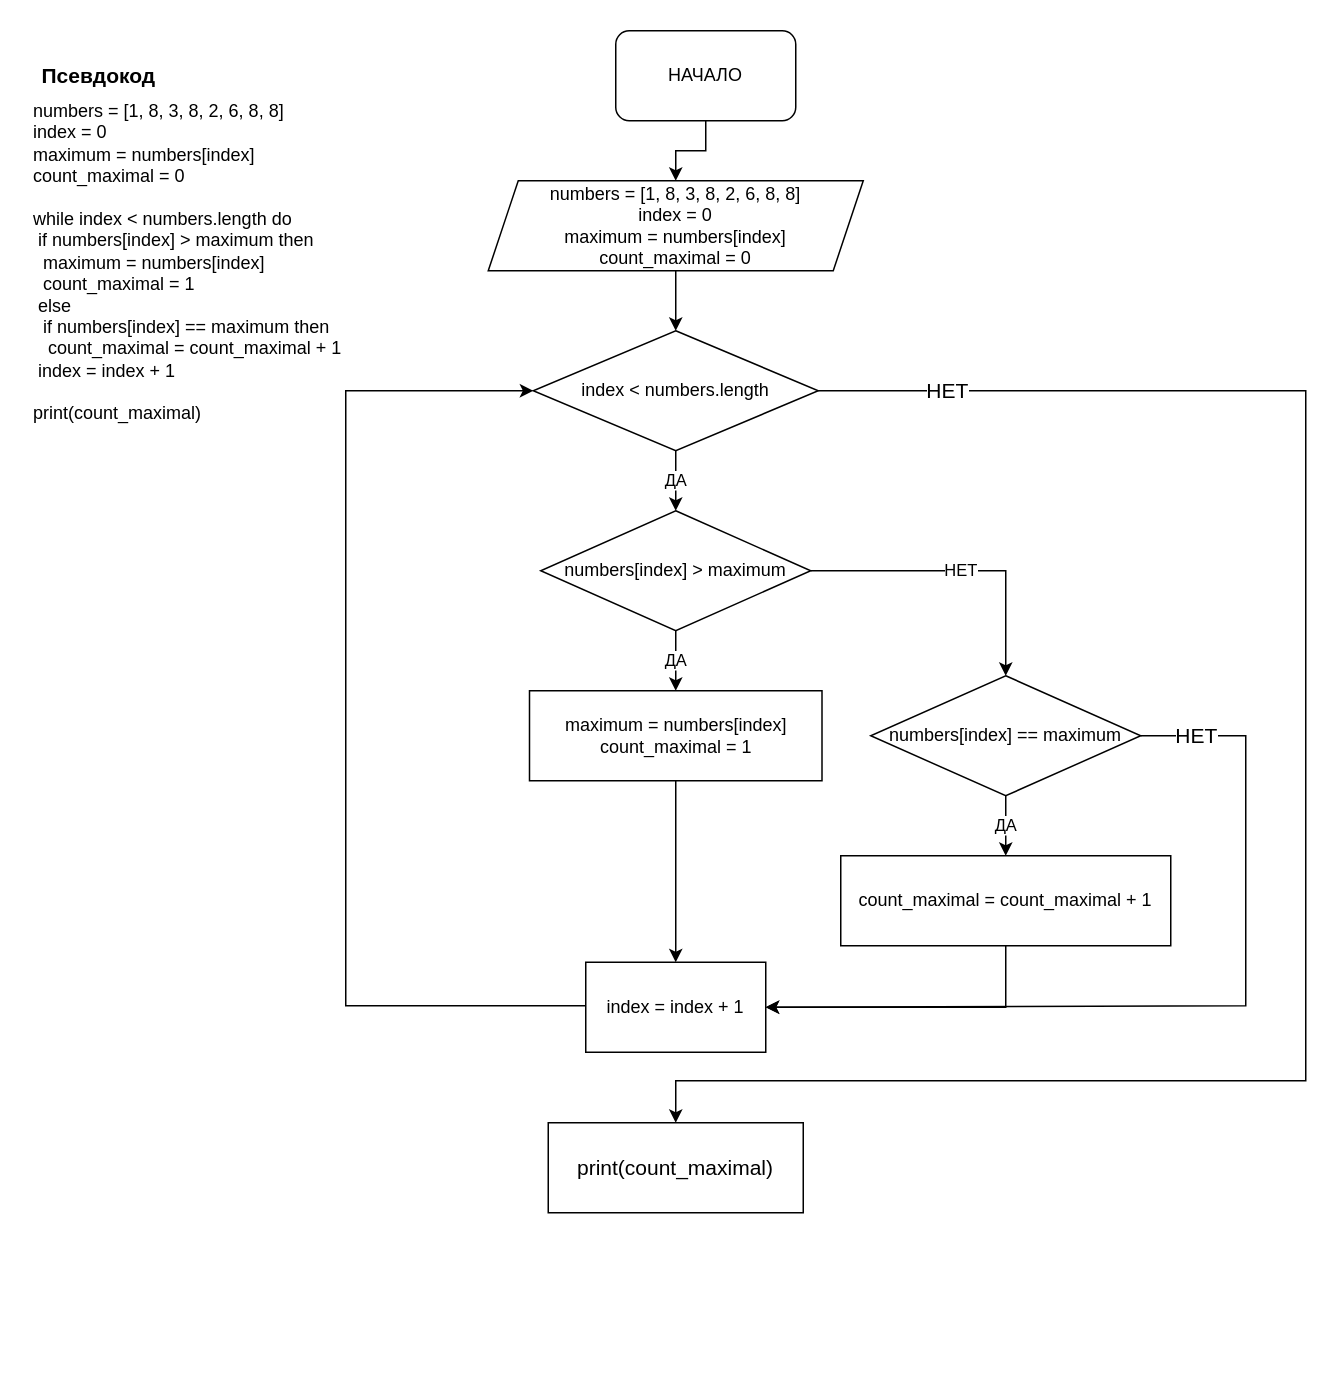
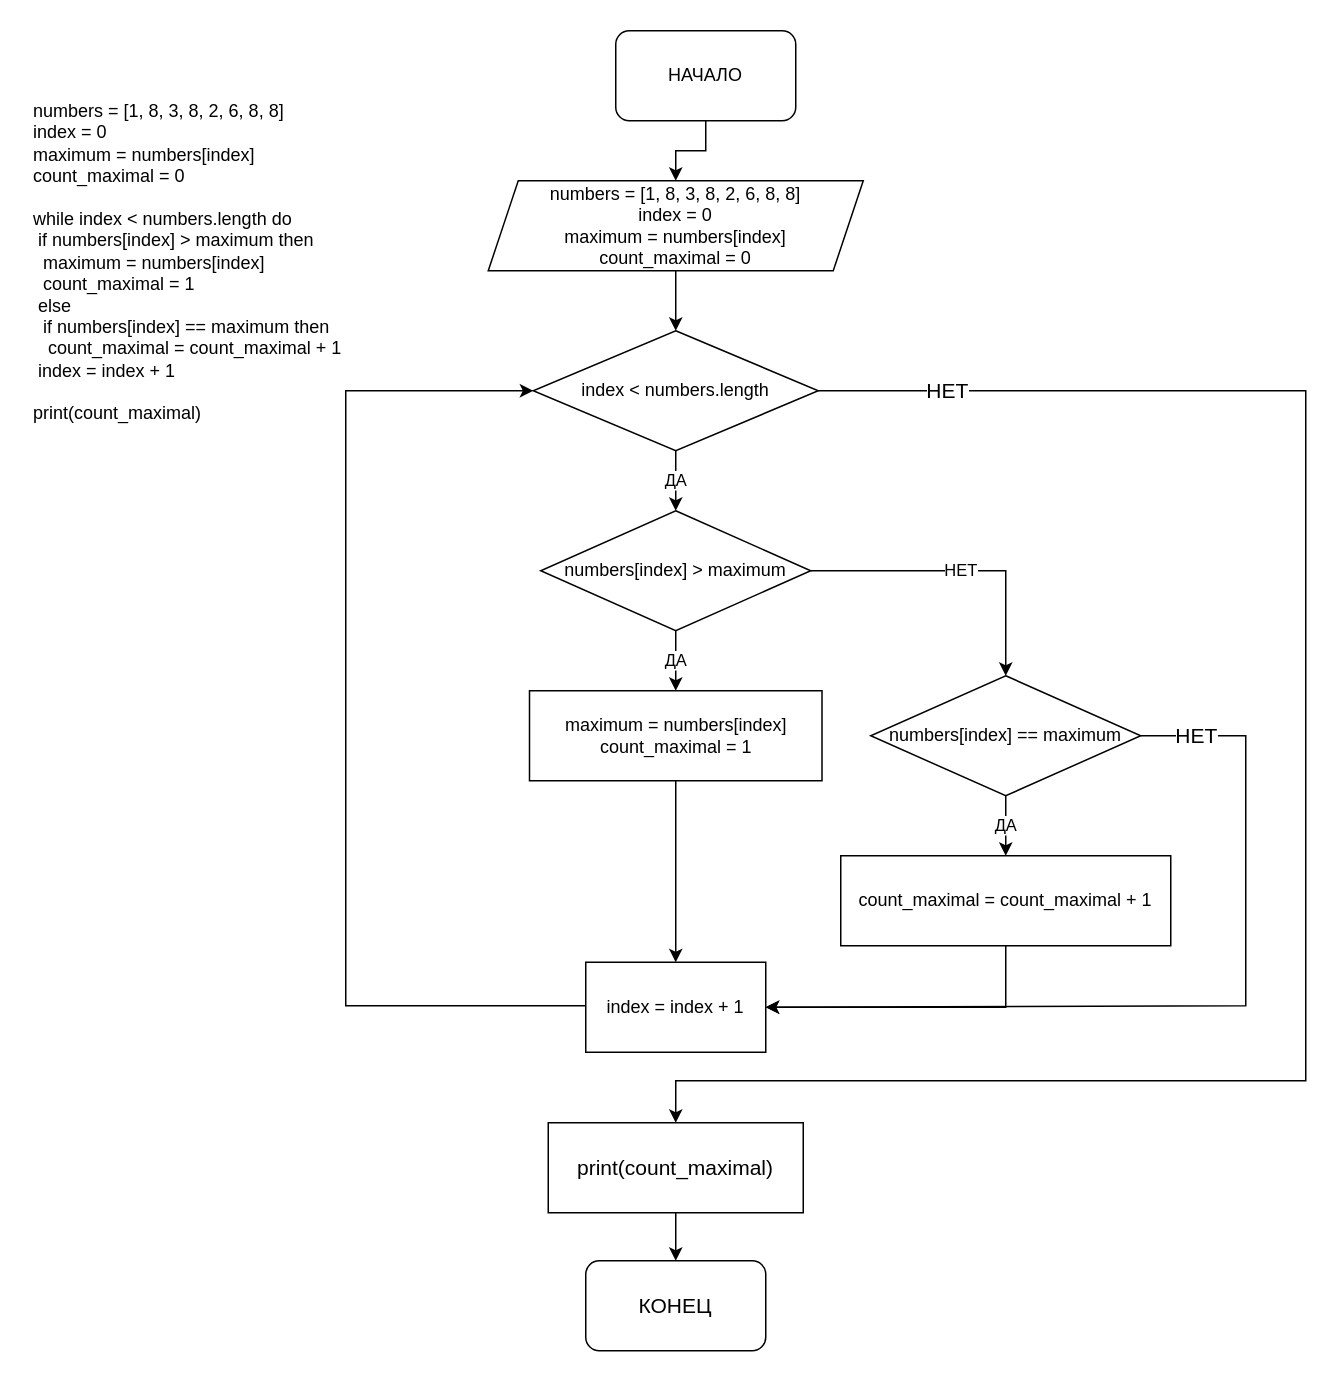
(98, 76) -> none
none -> (676, 1232)
none -> (676, 1306)
